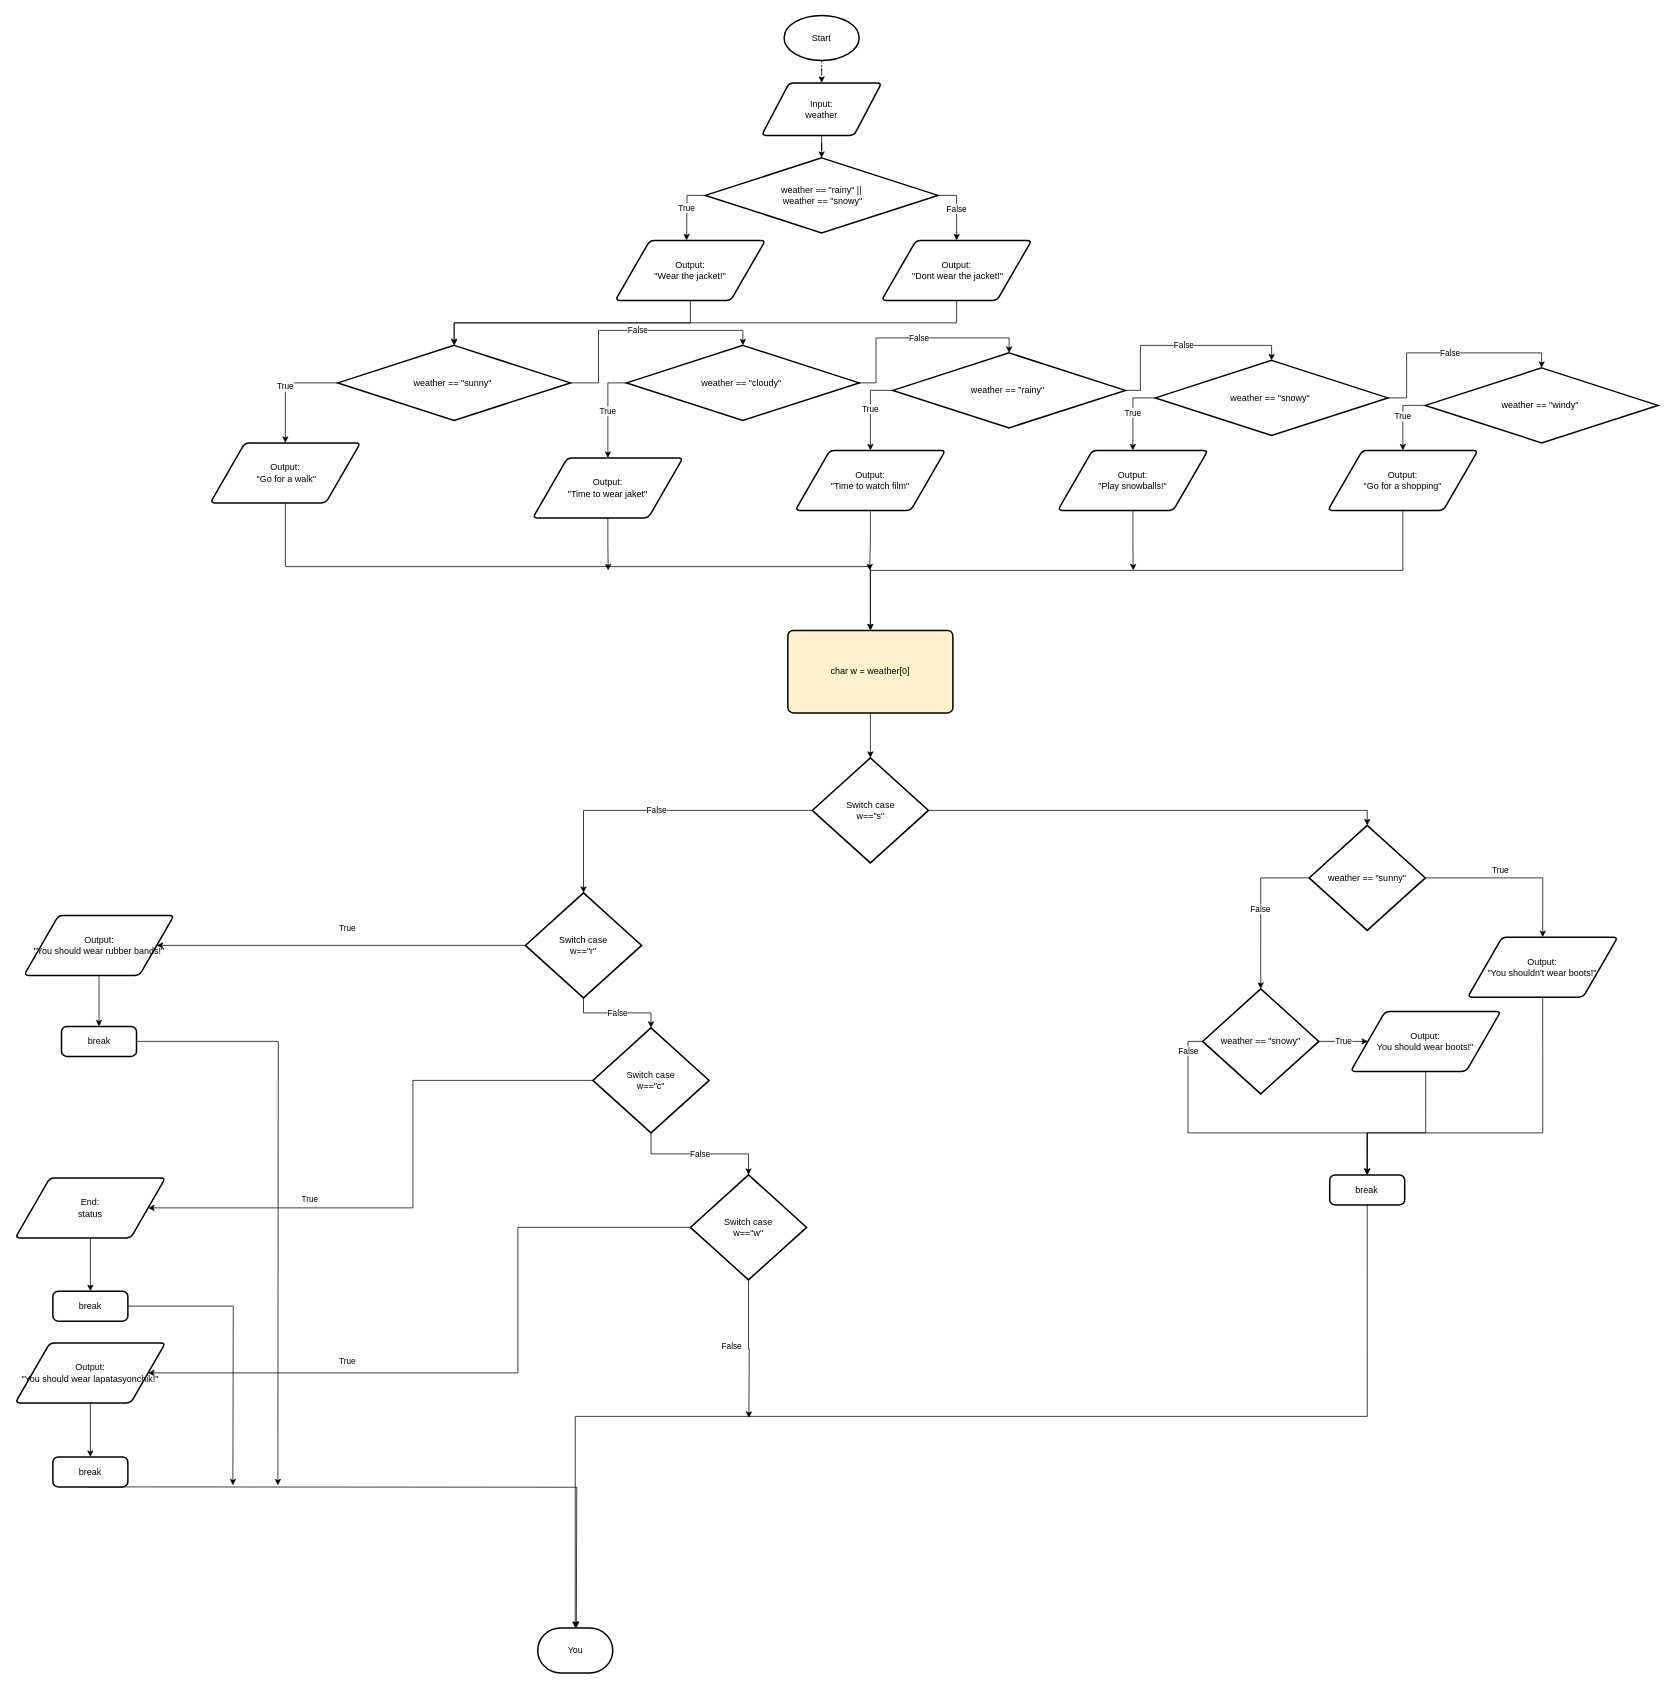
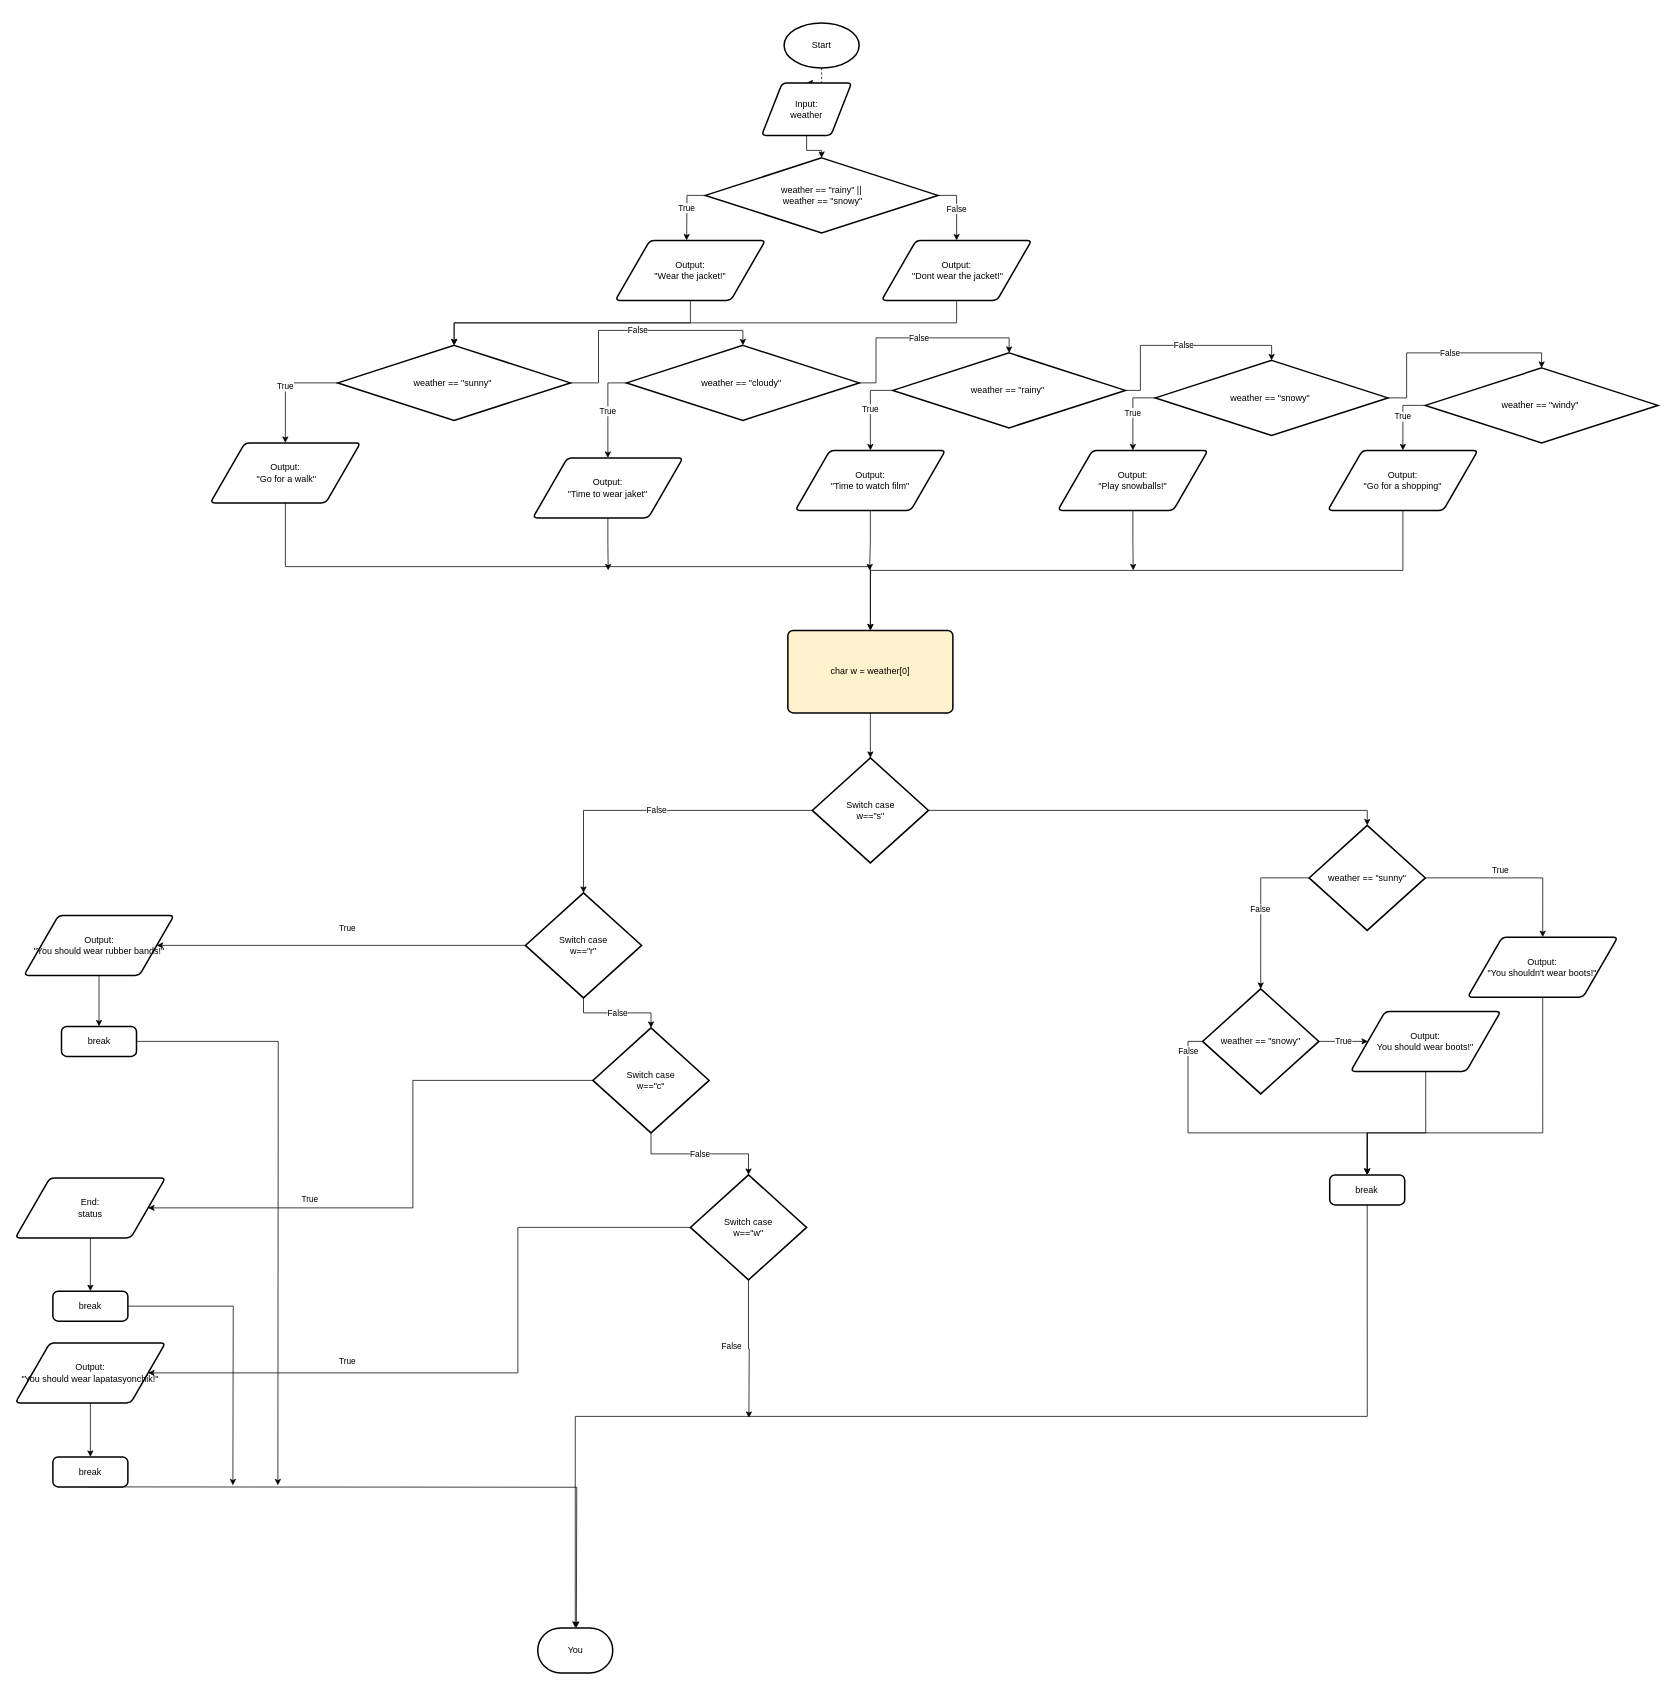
(822, 38) -> (822, 45)
(822, 109) -> (807, 109)
